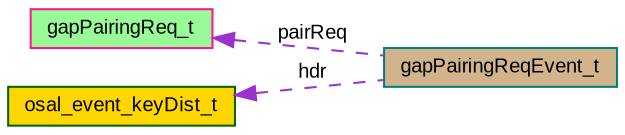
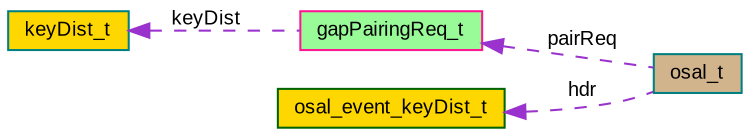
none -> (68, 31)
(501, 67) -> (698, 74)
